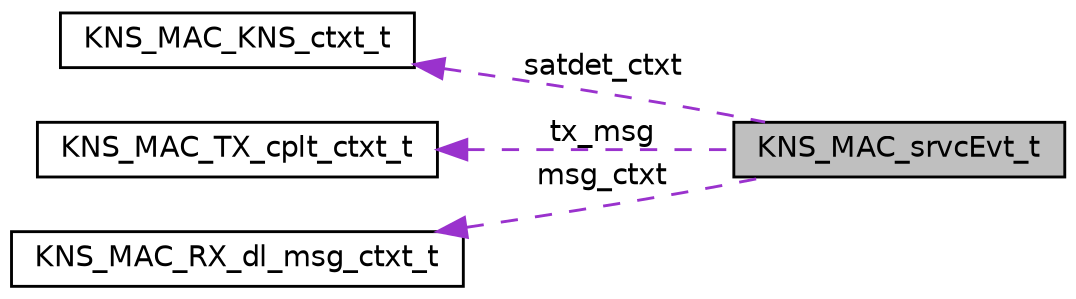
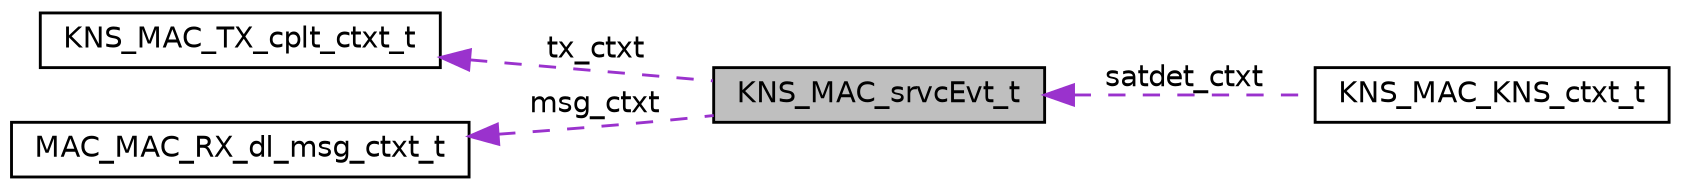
(605, 93) -> (1194, 95)
(599, 134) -> (591, 50)
(237, 259) -> (240, 150)
